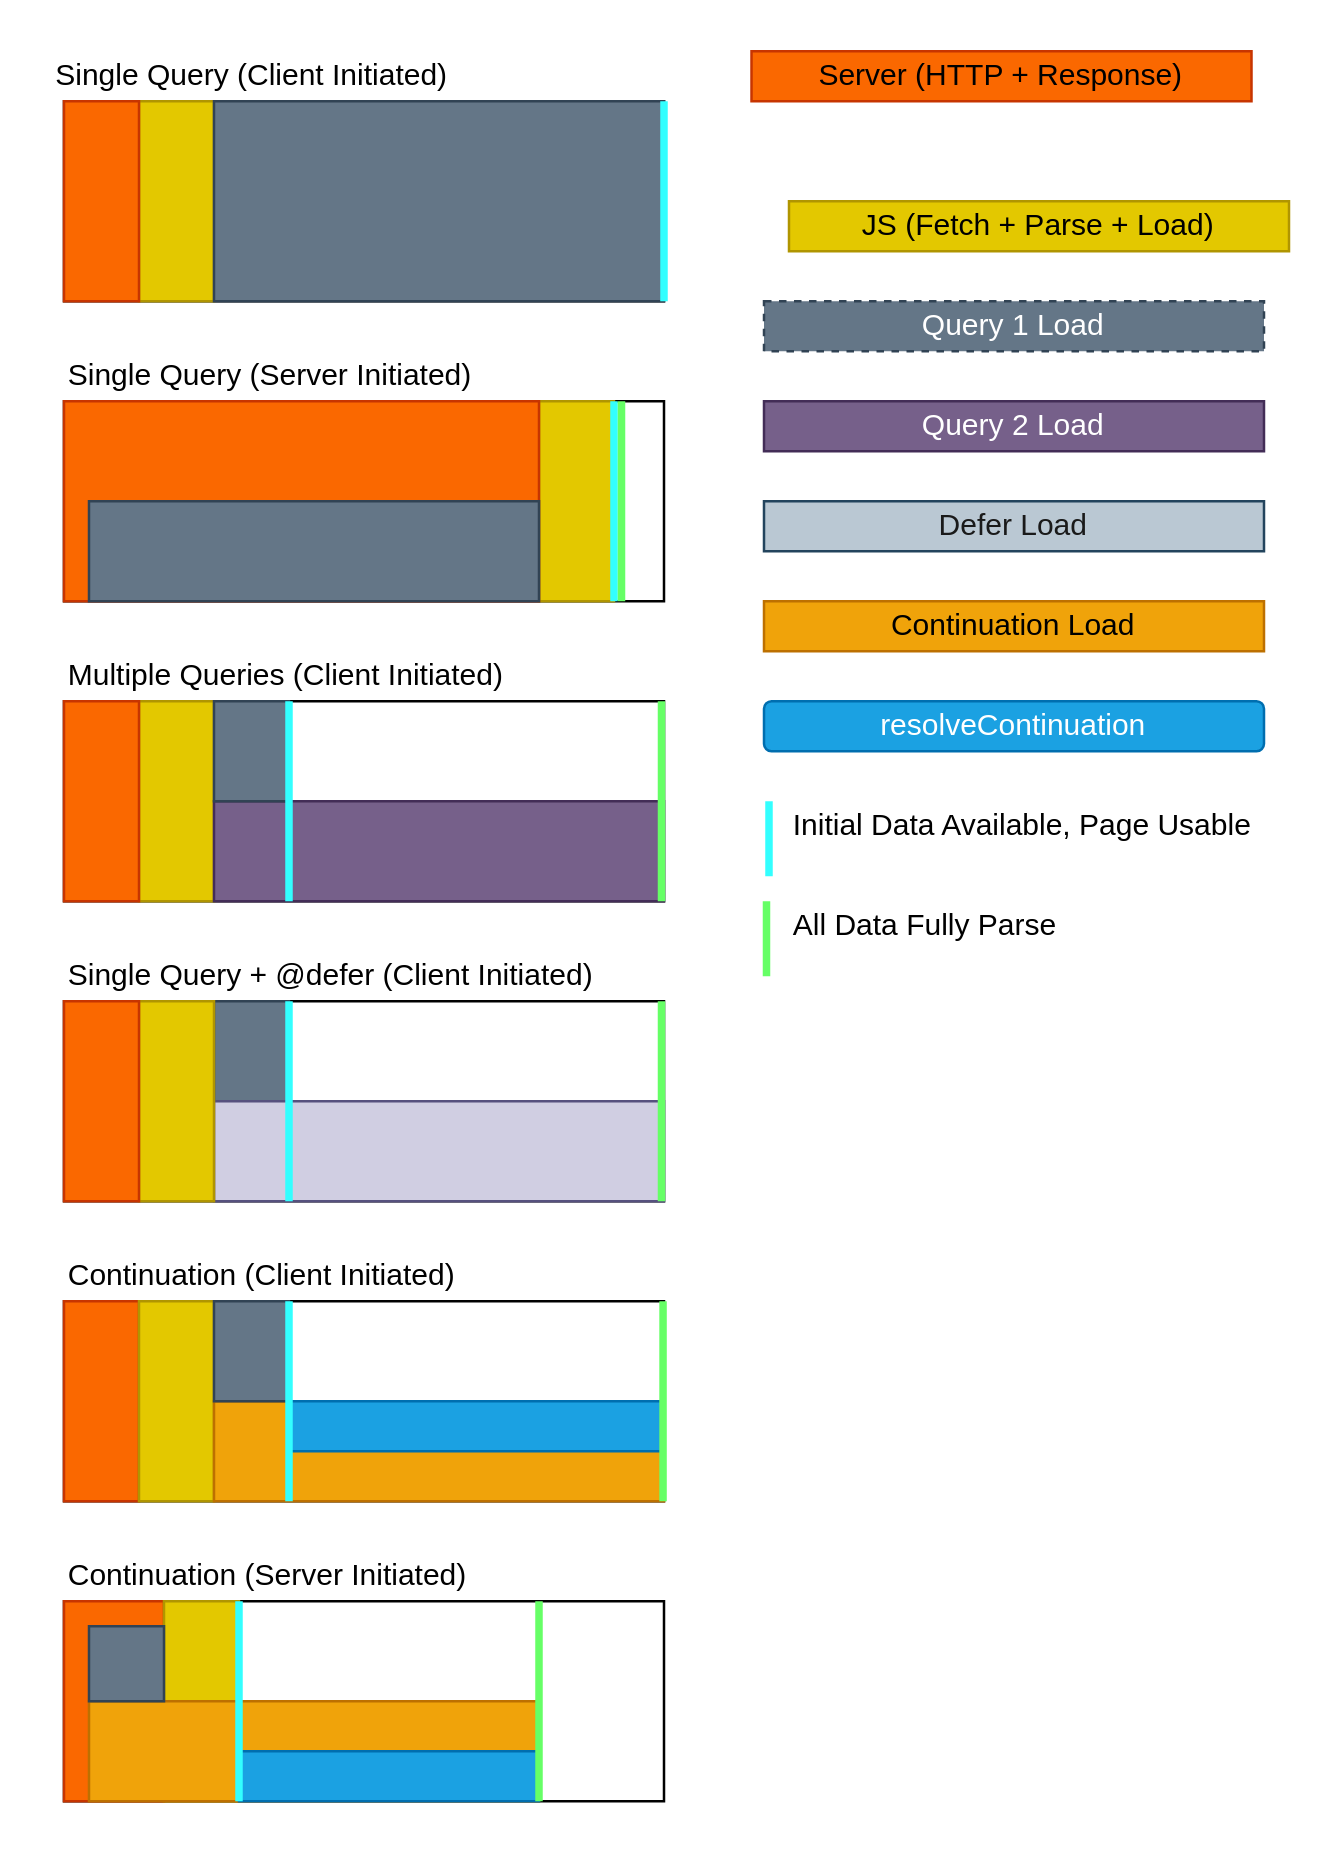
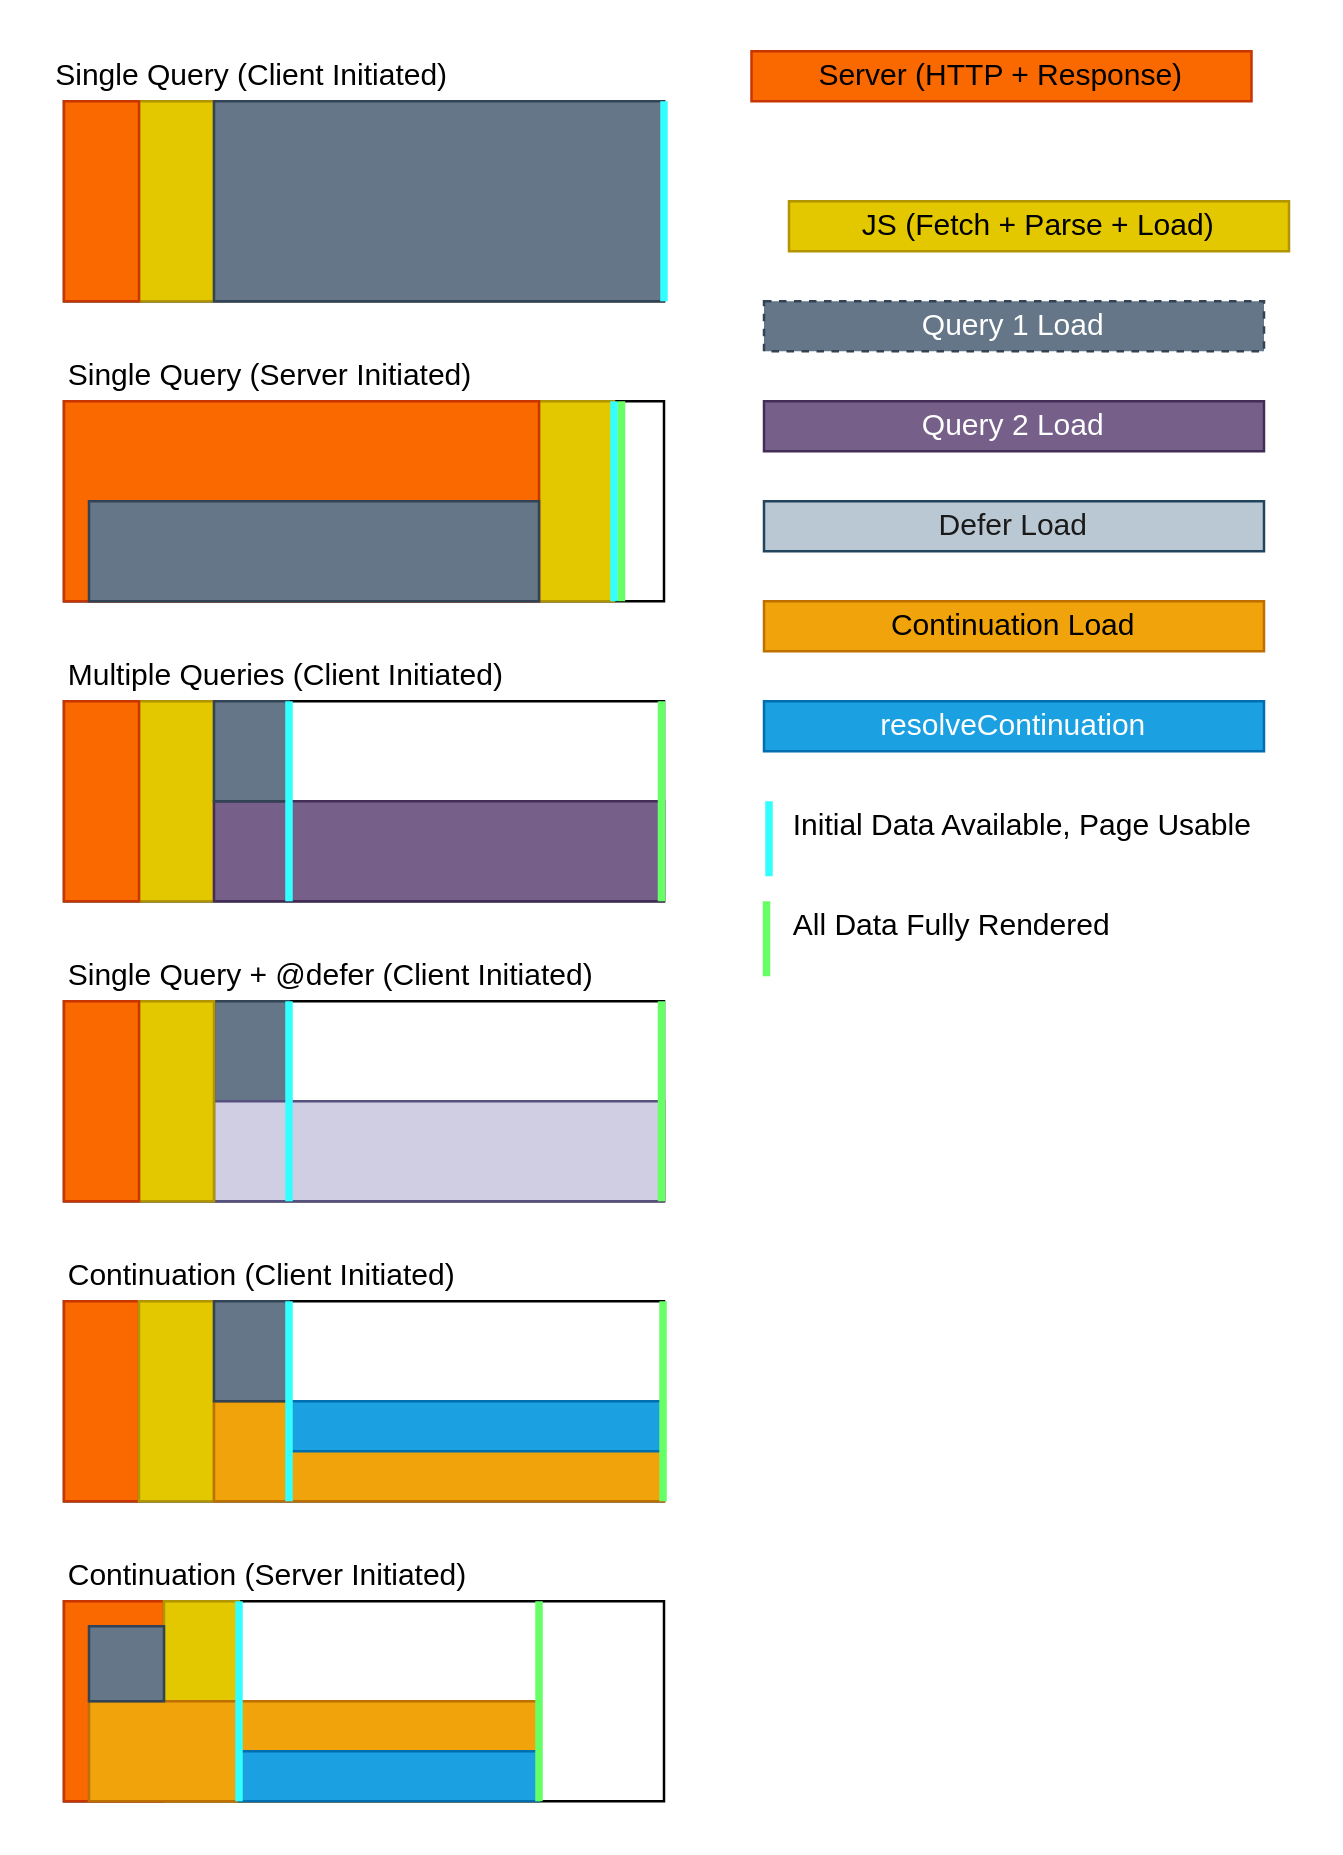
(1014, 726) -> (1014, 726)
(934, 926) -> (960, 926)
